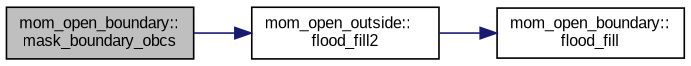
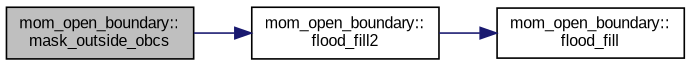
(100, 33) -> (100, 33)
(345, 33) -> (345, 33)
